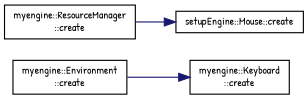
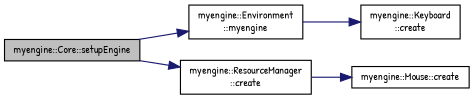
(240, 22) -> (411, 77)
none -> (72, 50)
(70, 77) -> (246, 22)
